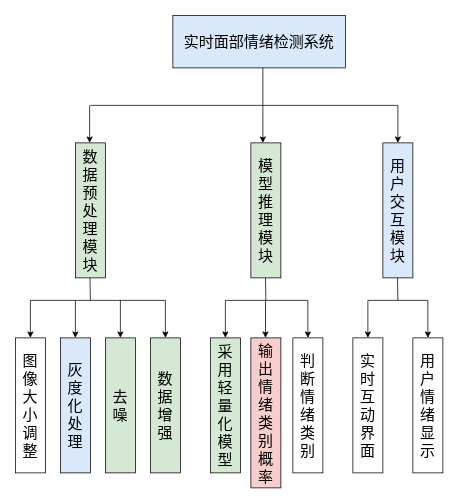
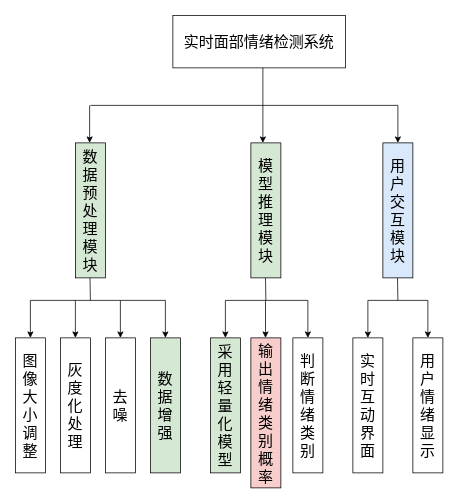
(259, 42) -> (259, 42)
(75, 405) -> (75, 405)
(120, 405) -> (120, 405)
